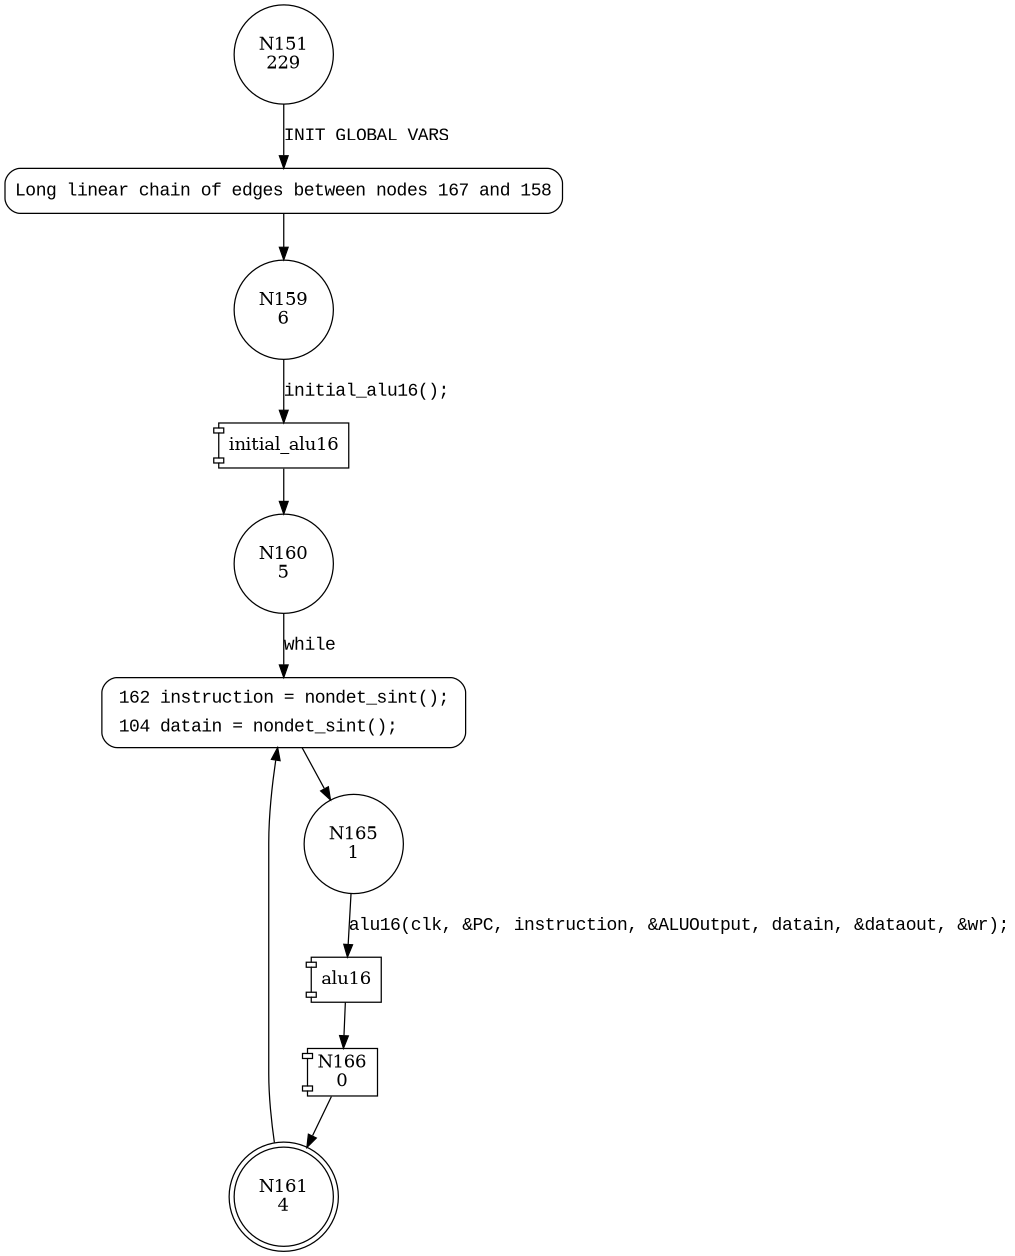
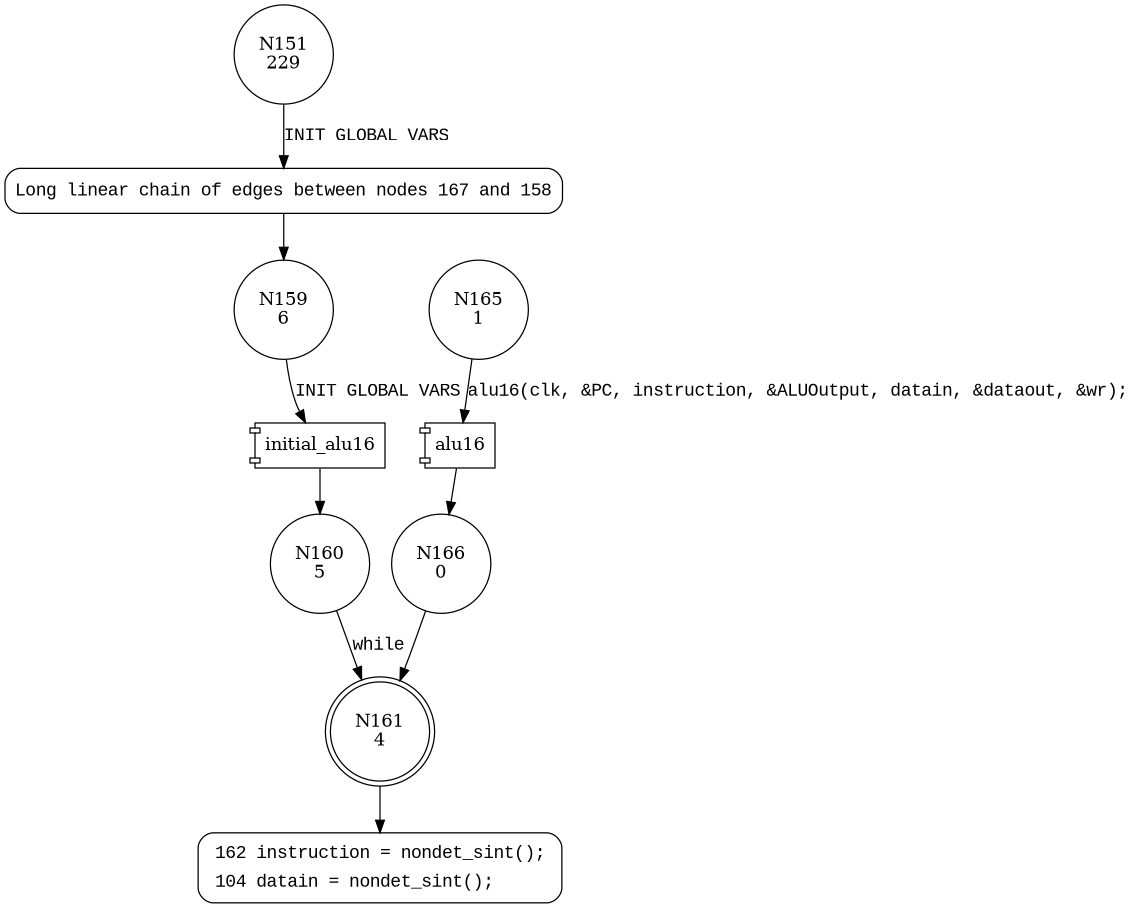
(367, 391) -> (378, 391)
(284, 639) -> (347, 639)
(313, 768) -> none
(342, 1072) -> (441, 564)
